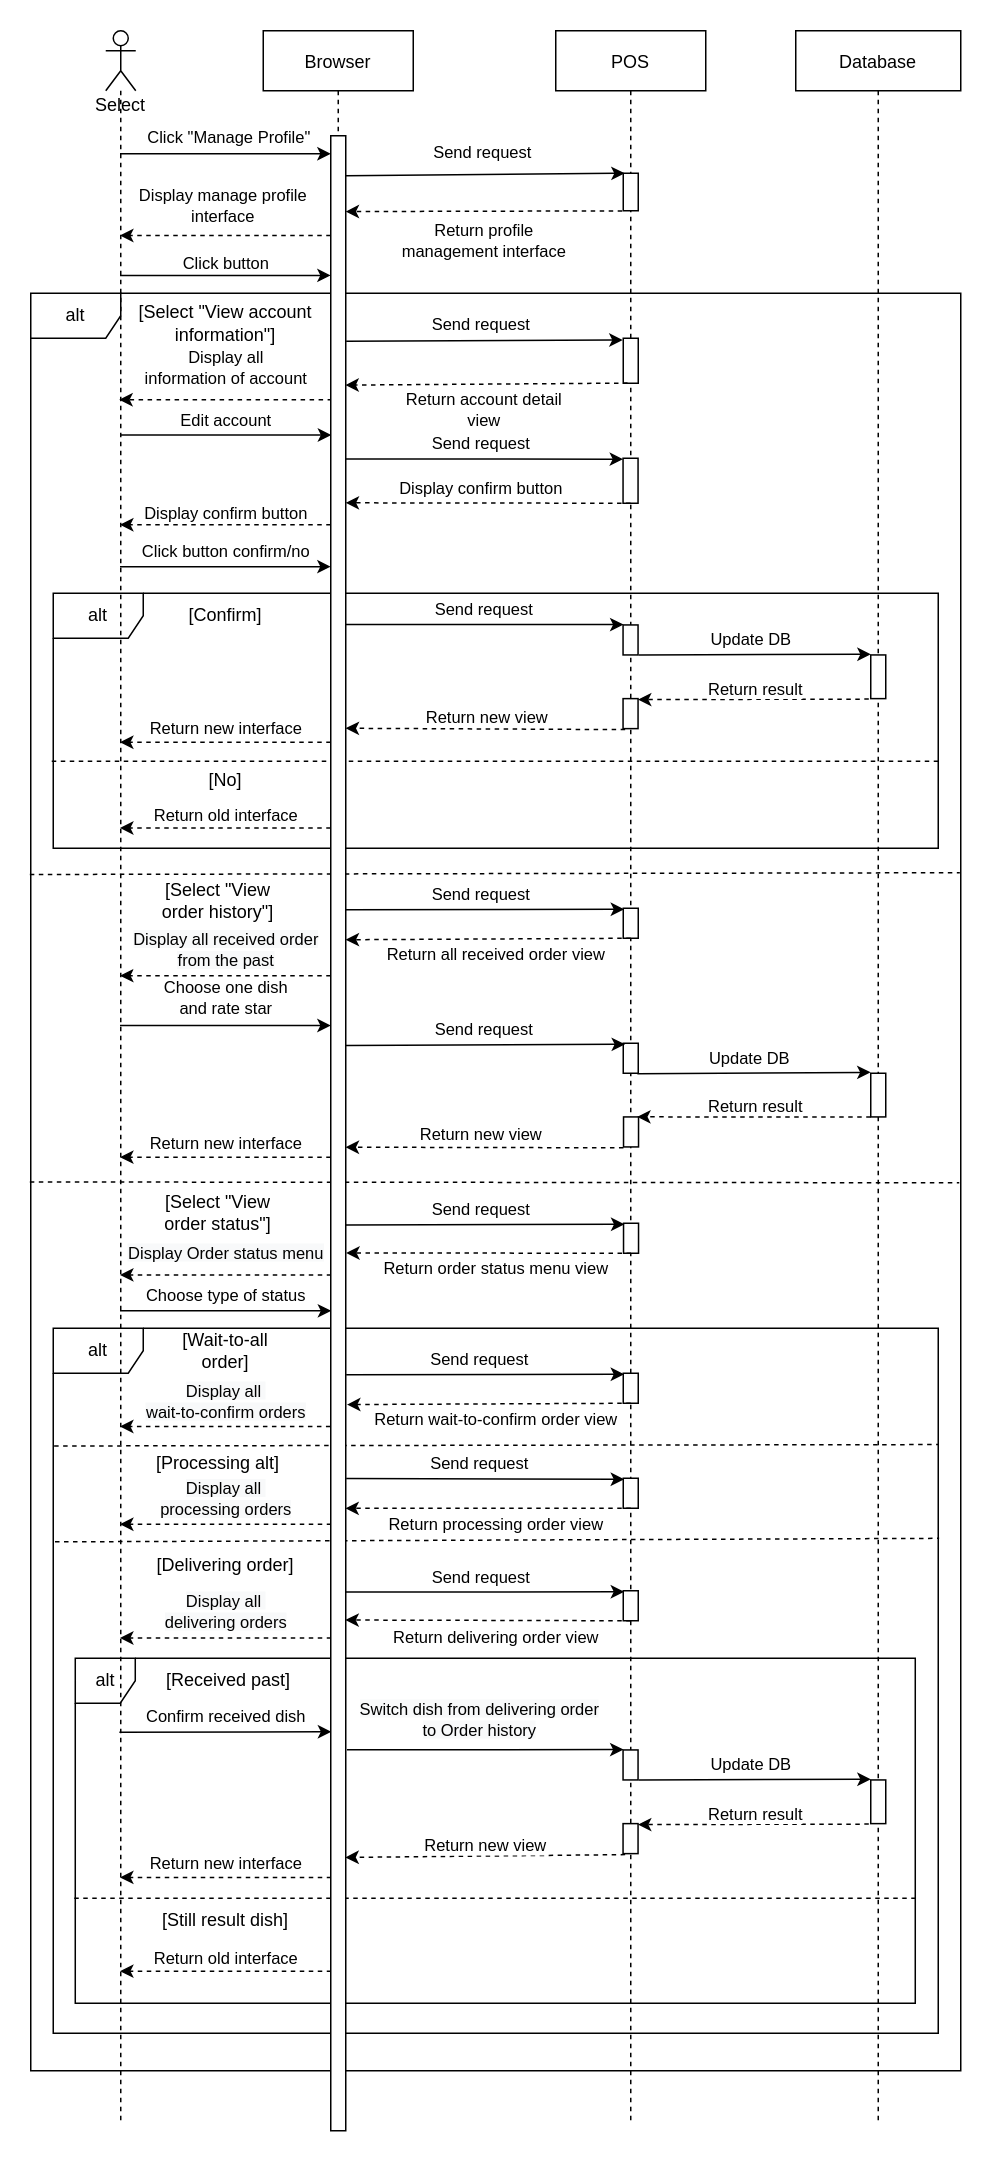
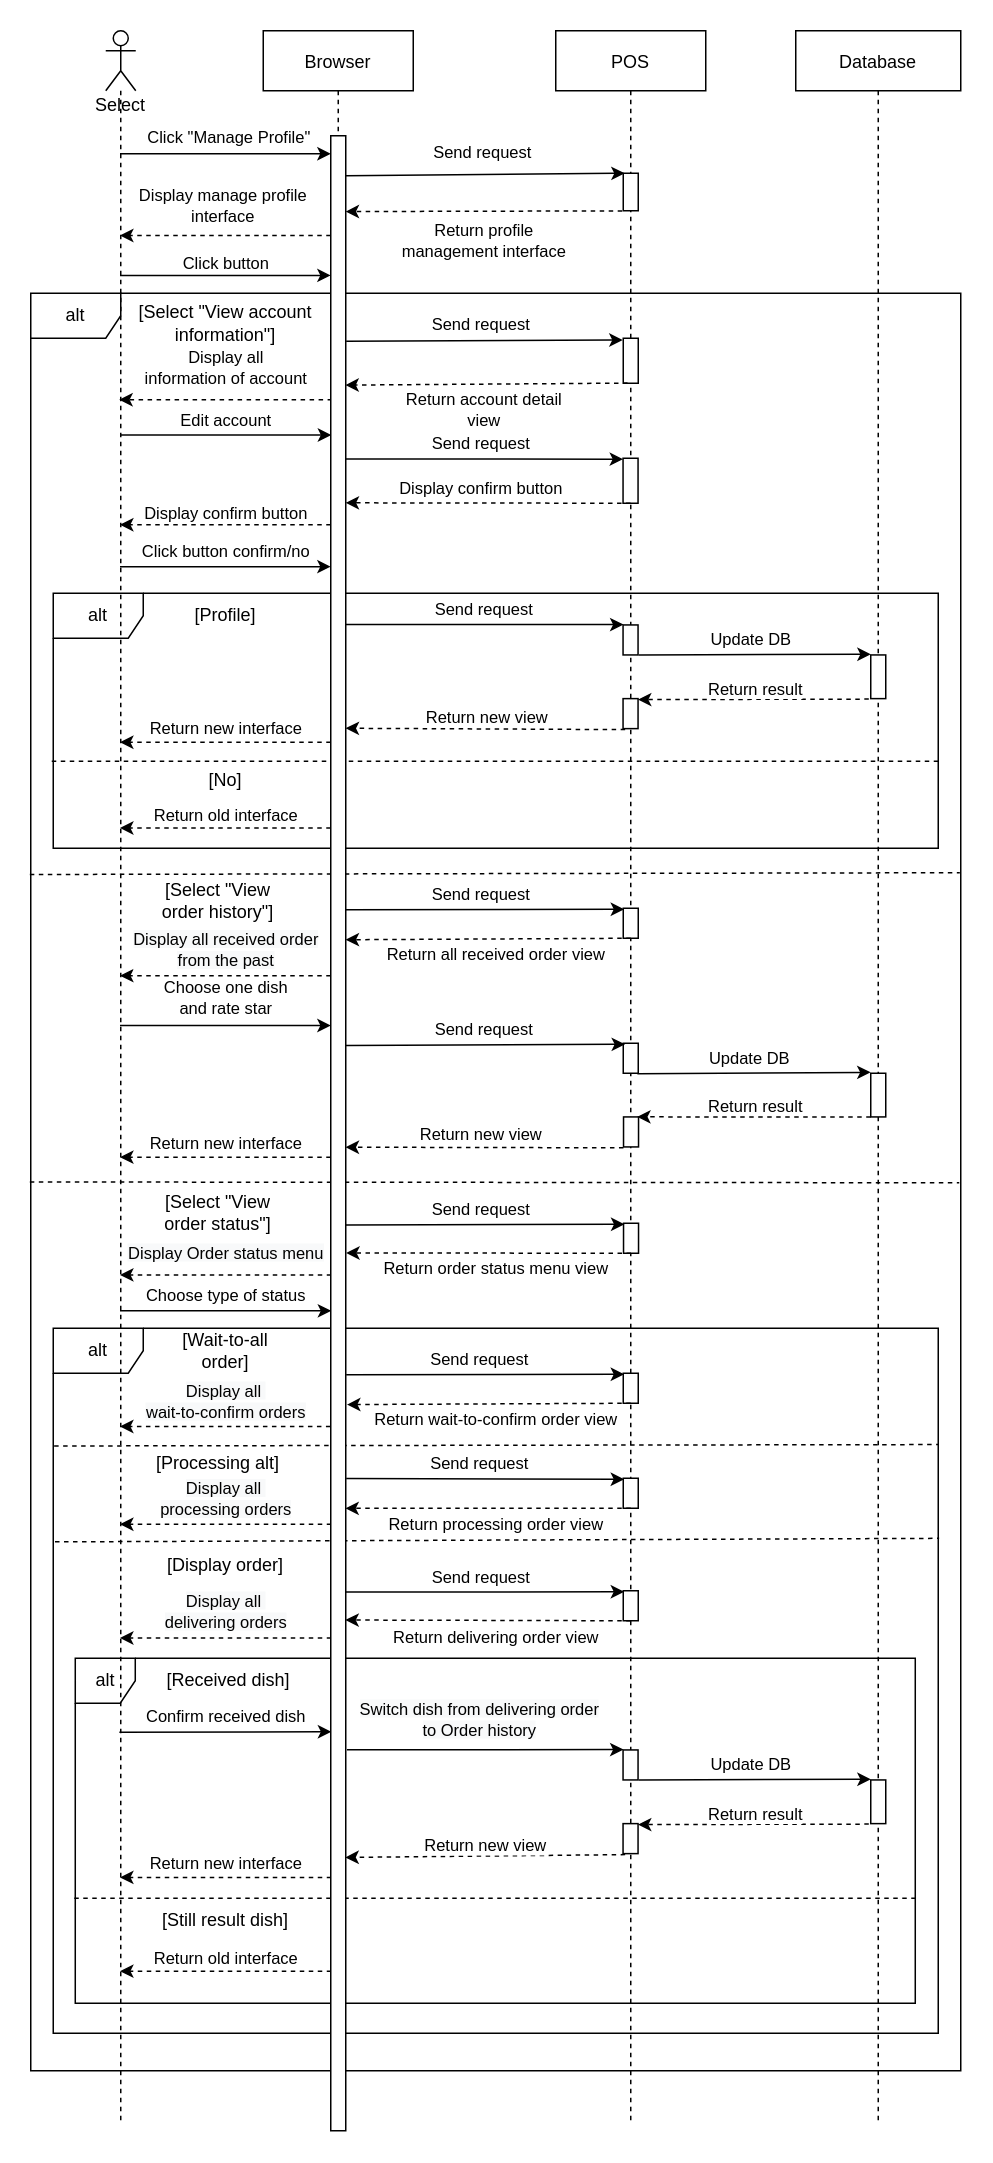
(226, 616) -> (226, 616)
(226, 1565) -> (226, 1565)
(229, 1681) -> (229, 1681)
